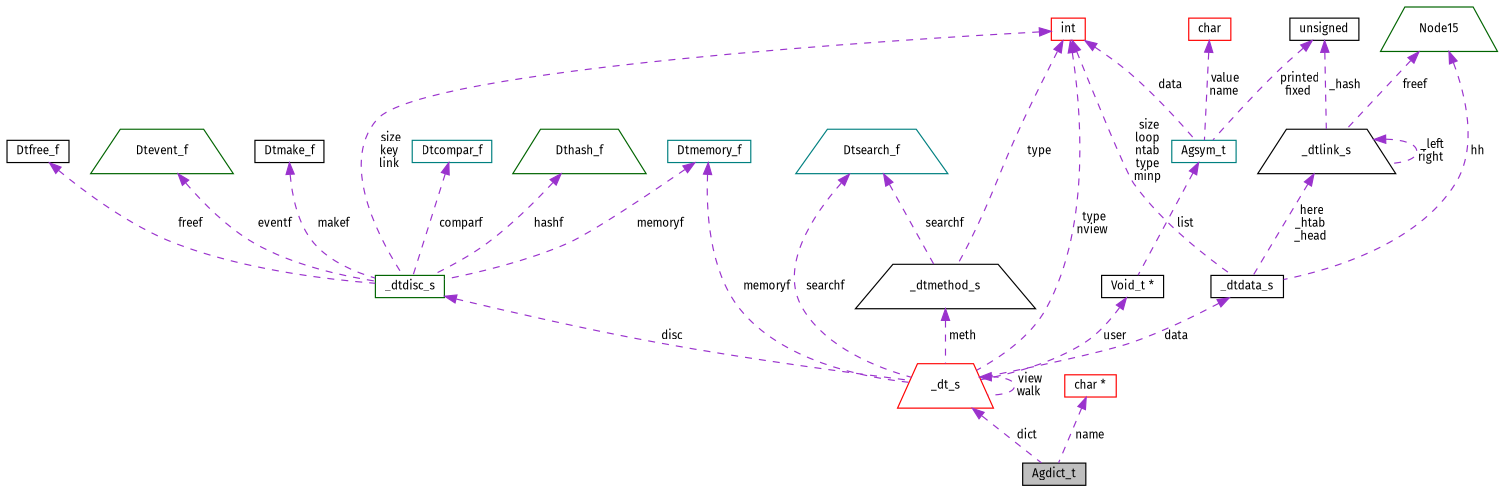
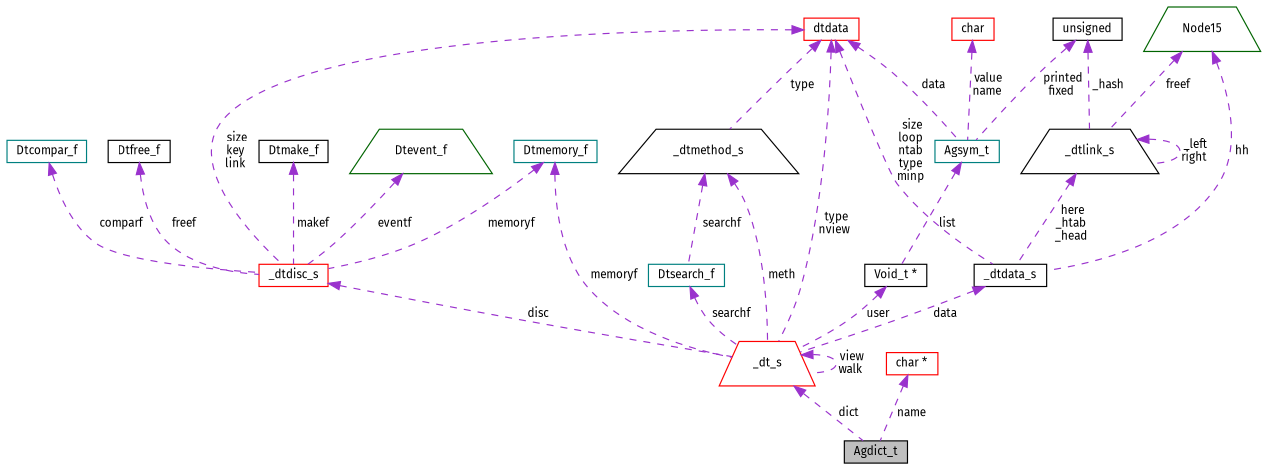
(1068, 29) -> (831, 29)
(579, 151) -> none
(872, 151) -> (686, 275)
(912, 224) -> (695, 225)
(410, 287) -> (294, 275)
